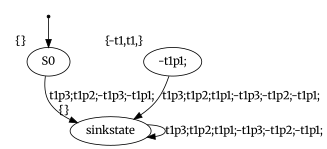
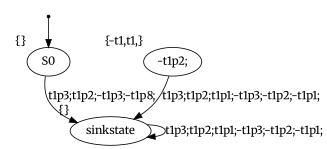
(173, 62) -> (173, 62)
(102, 96) -> (102, 96)
